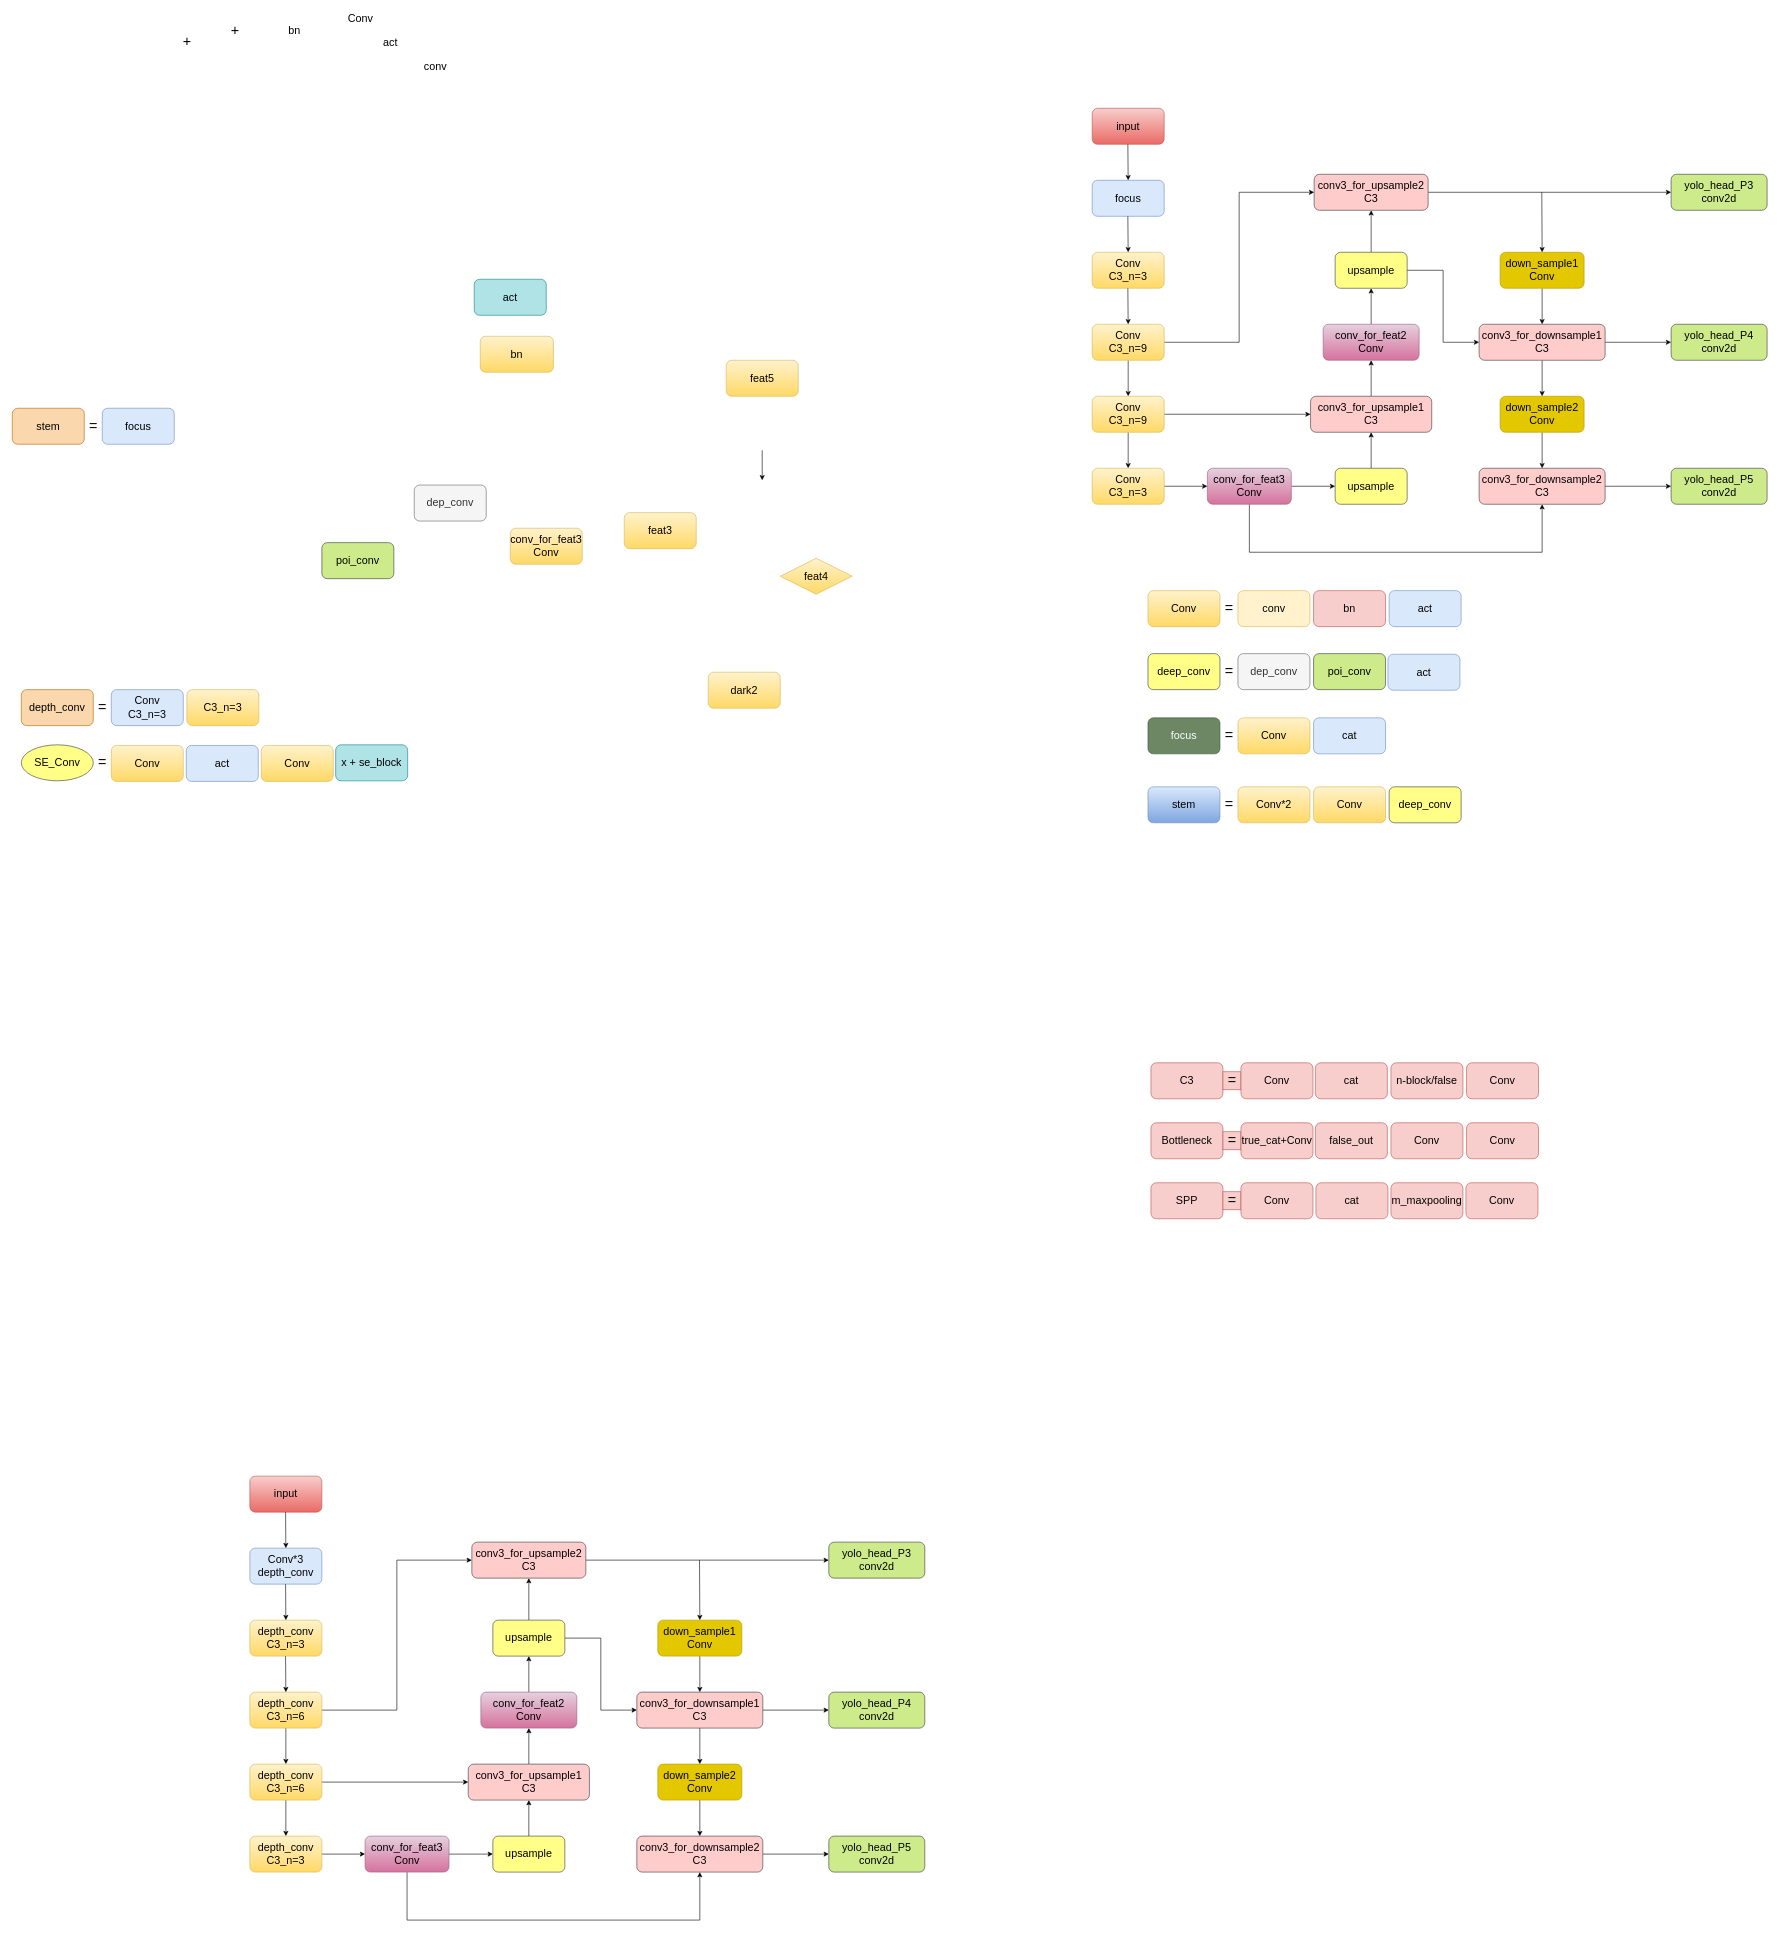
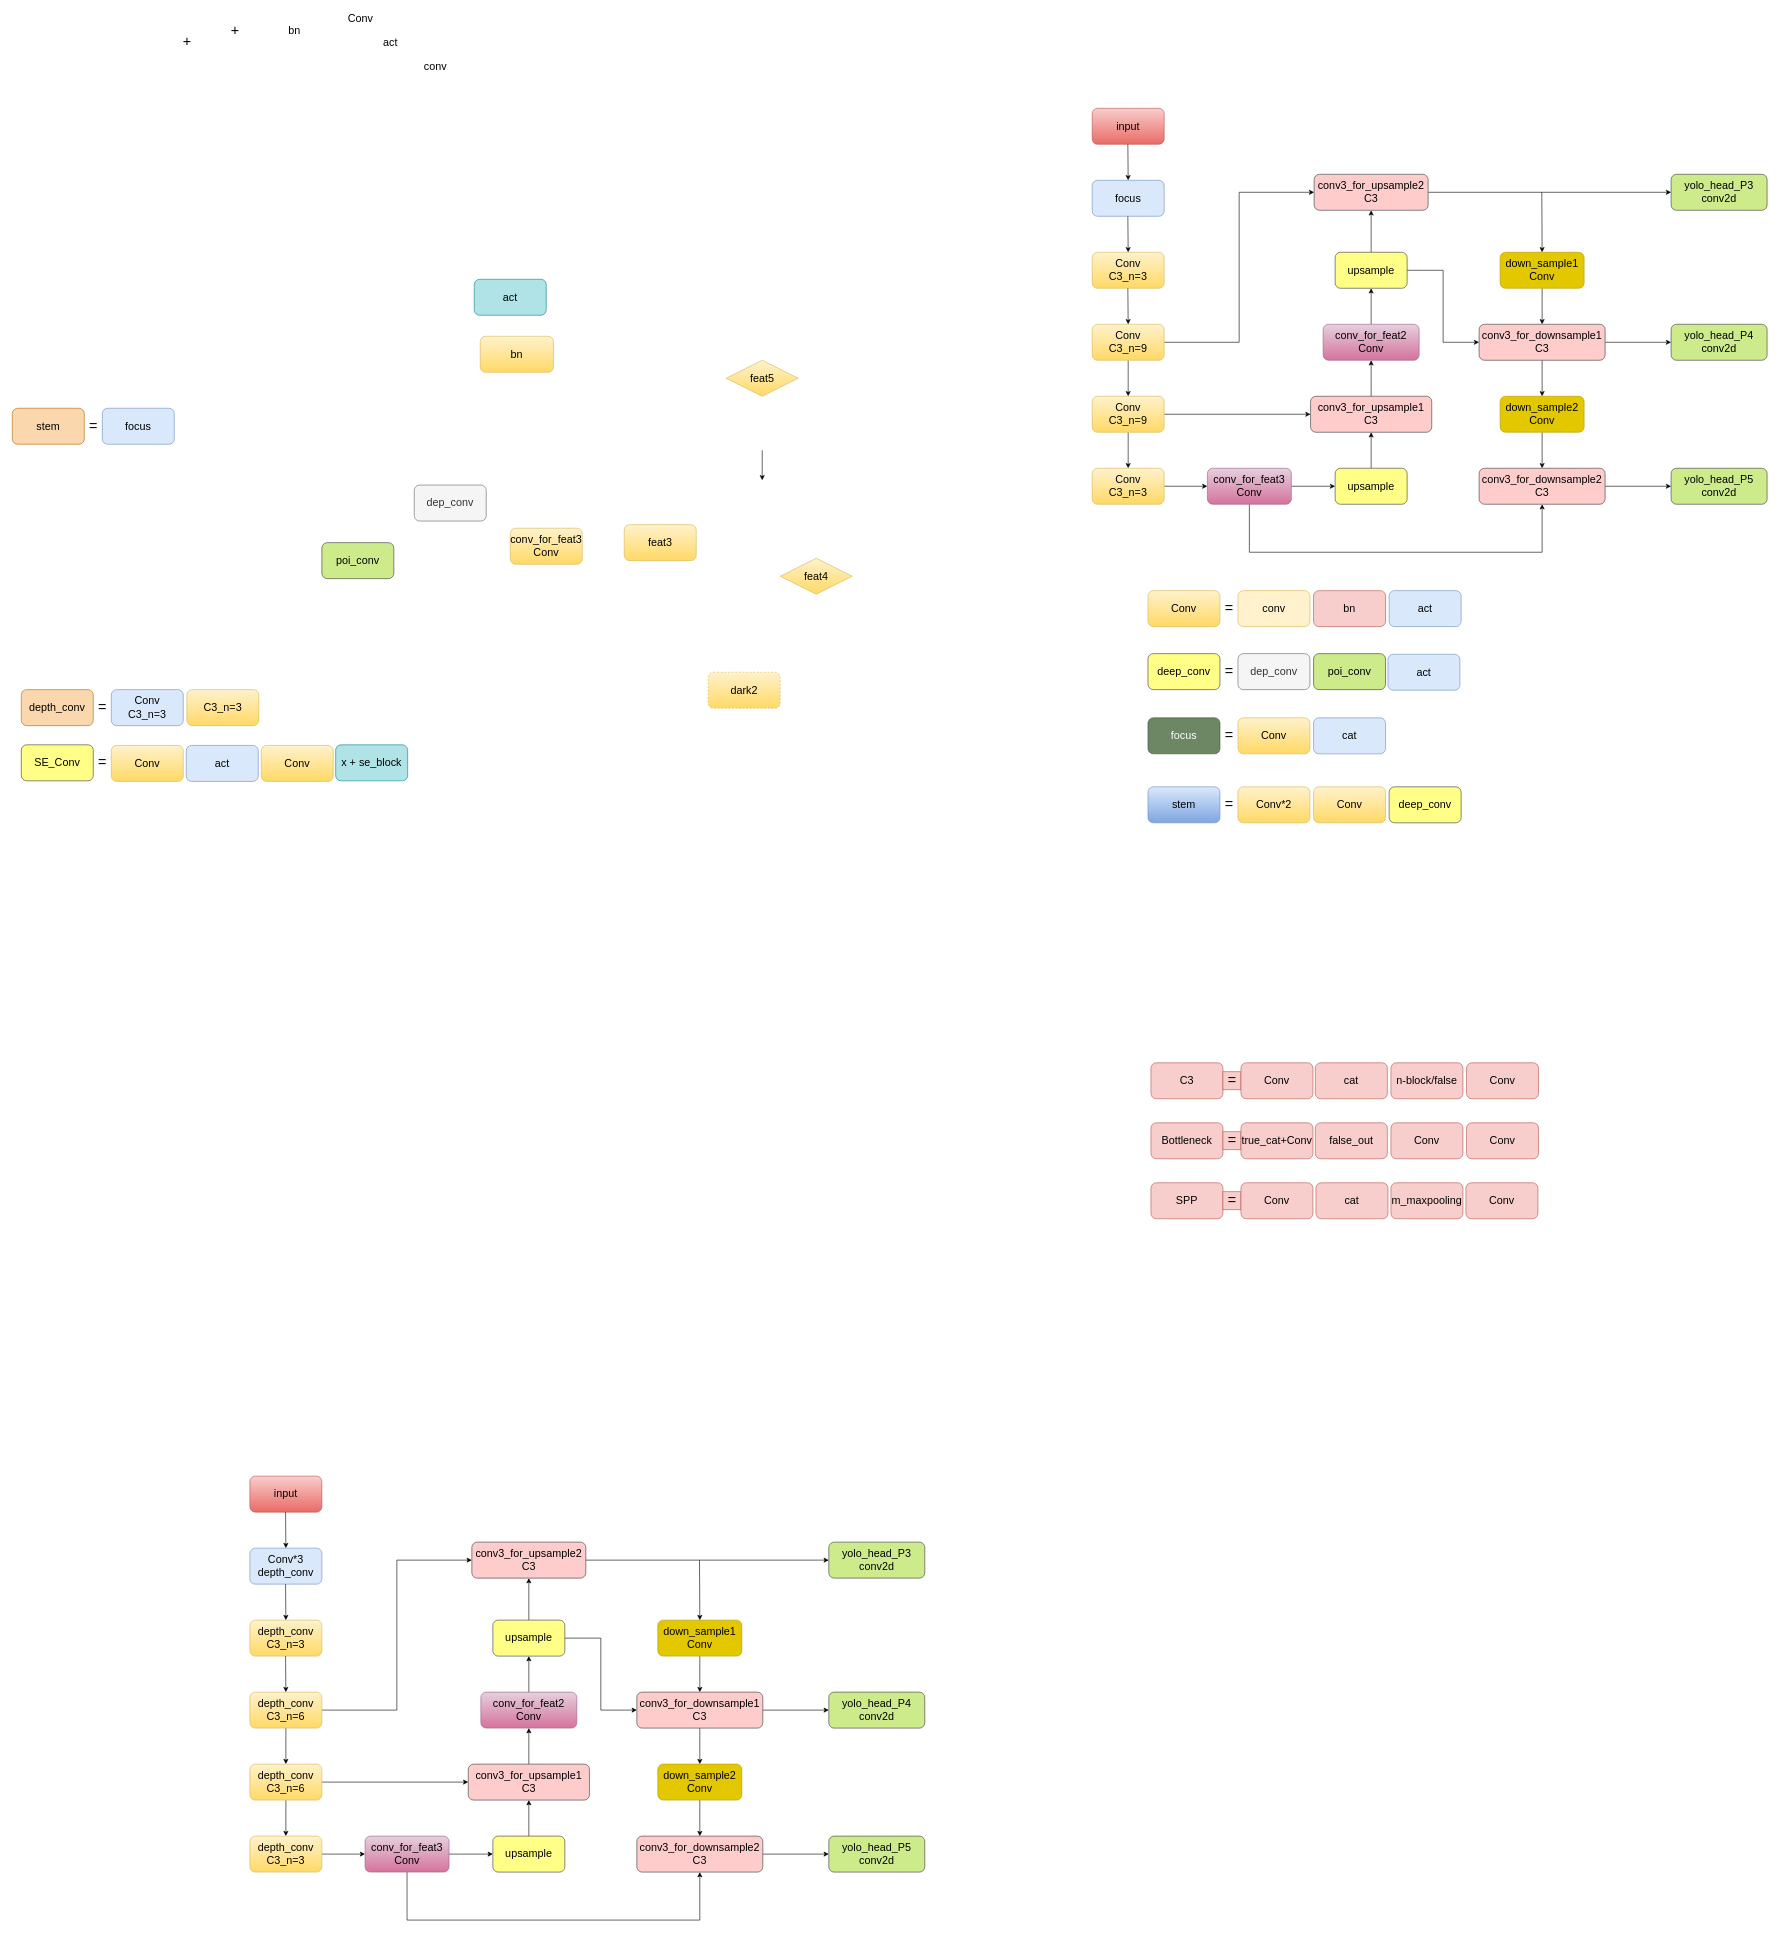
(762, 378) -> (762, 378)
(660, 531) -> (660, 543)
(744, 690) -> (744, 690)
(57, 763) -> (57, 763)
